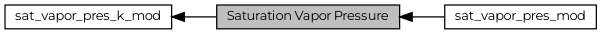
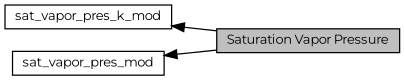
(428, 17) -> (197, 52)
